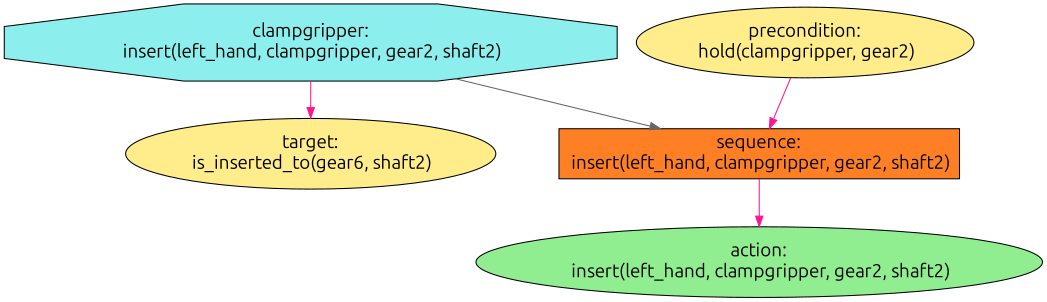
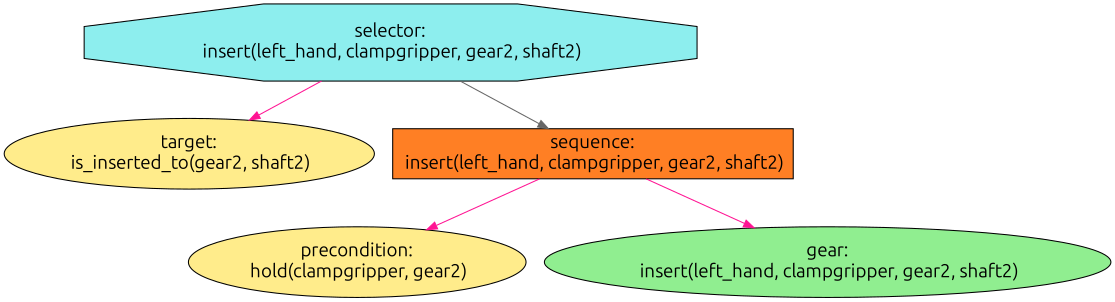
(311, 42) -> (391, 42)
(782, 98) -> (488, 202)
(311, 154) -> (189, 154)
(759, 262) -> (828, 262)
